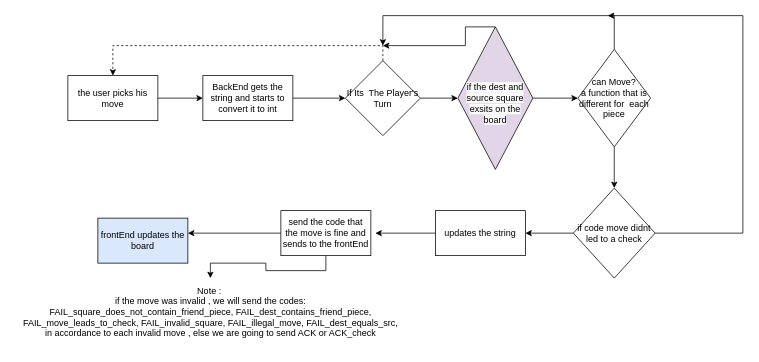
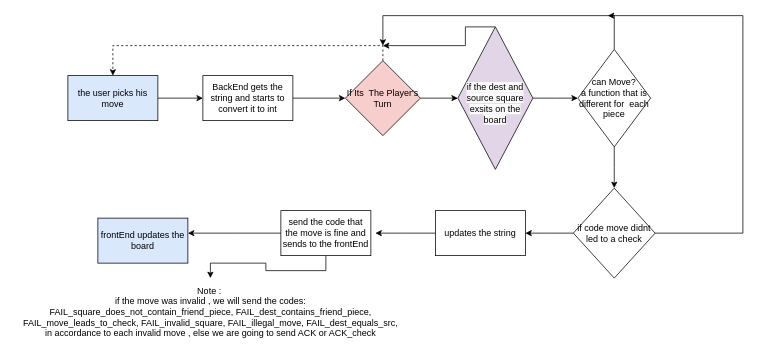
(113, 98) -> (113, 98)
(383, 98) -> (383, 98)
